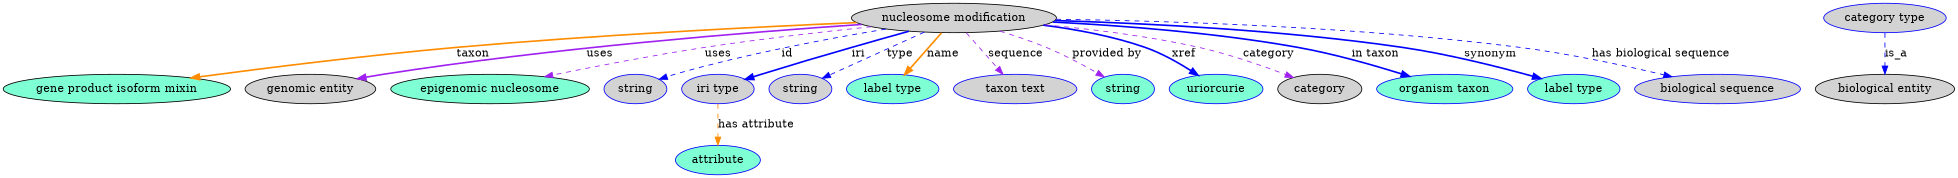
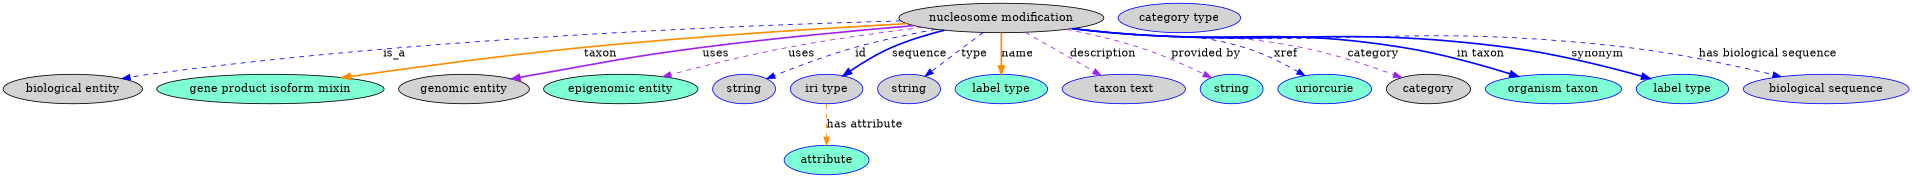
(1120, 40) -> (1229, 43)
(1885, 49) -> (515, 39)
(858, 53) -> (919, 53)
(1016, 53) -> (1103, 53)
(490, 89) -> (621, 89)
